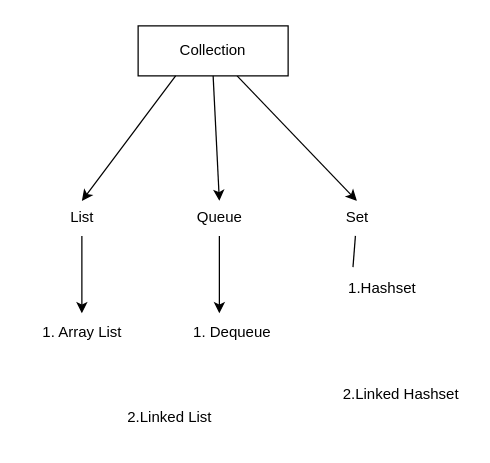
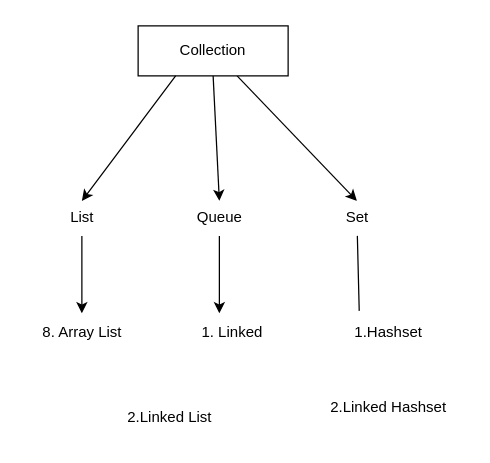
(382, 288) -> (388, 332)
(83, 332) -> (83, 332)
(233, 332) -> (233, 332)
(401, 394) -> (388, 407)
